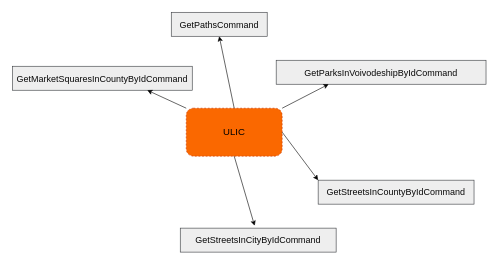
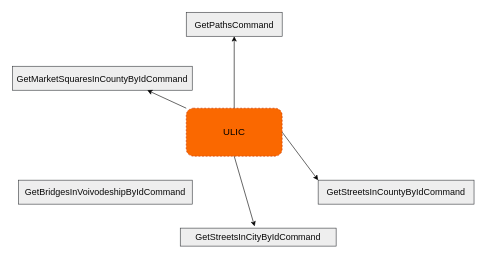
(219, 24) -> (234, 24)
(381, 72) -> none
(315, 92) -> none
none -> (105, 192)
(258, 240) -> (258, 237)
